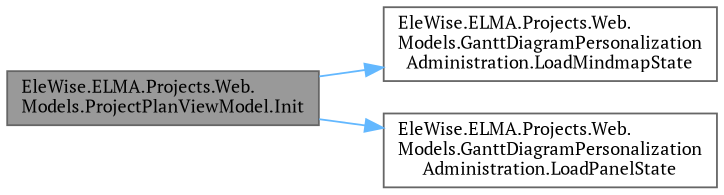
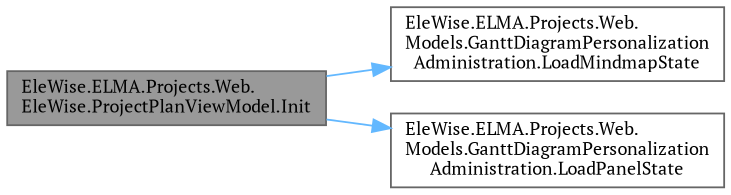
(163, 98) -> (167, 98)
